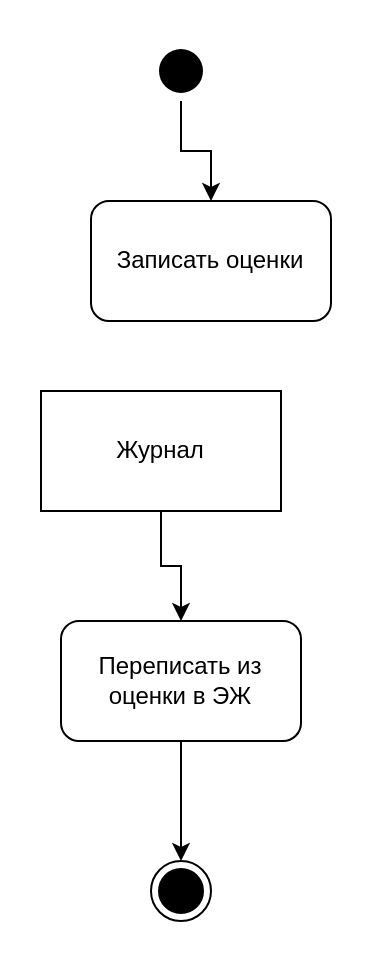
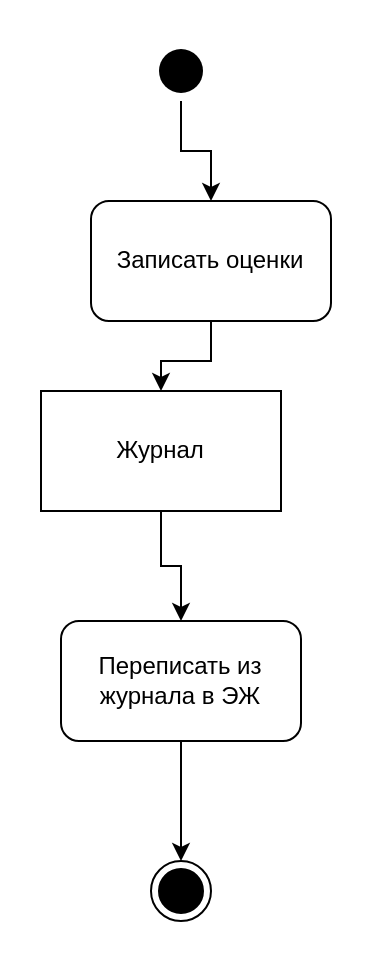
none -> (198, 361)
(181, 681) -> (181, 681)
